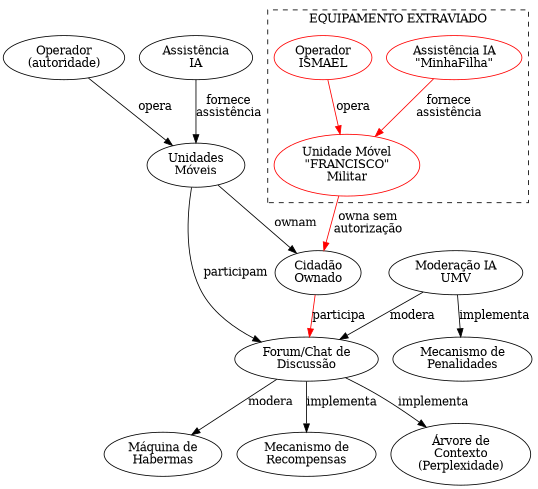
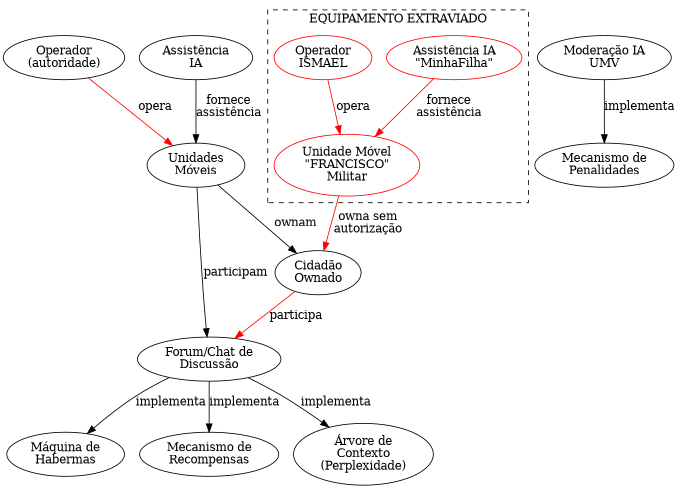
(127, 109) -> (127, 109)
(385, 314) -> none
(271, 402) -> (171, 402)
